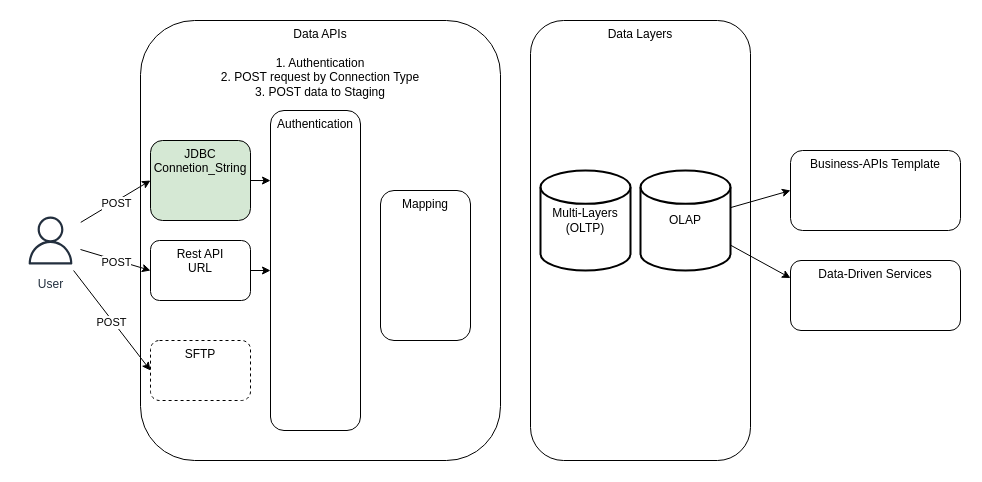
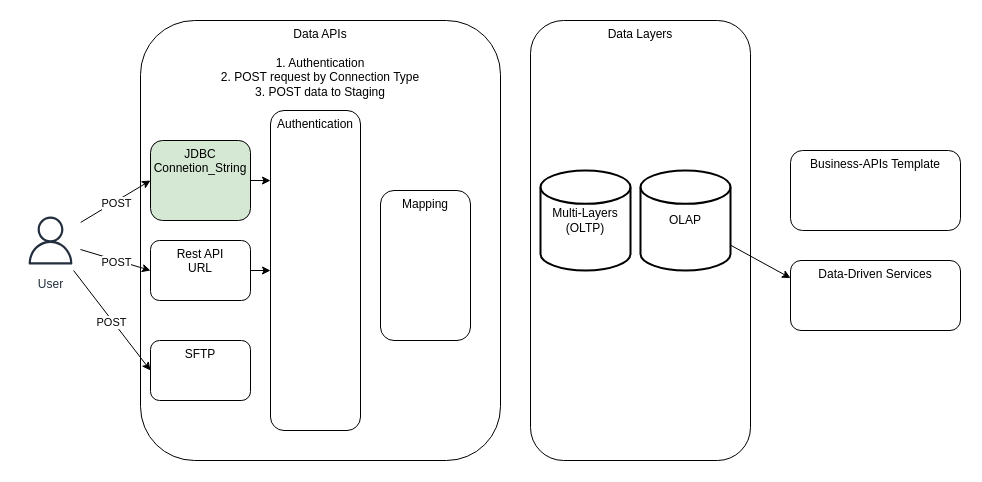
(757, 200) -> none
(201, 371) -> (201, 371)
